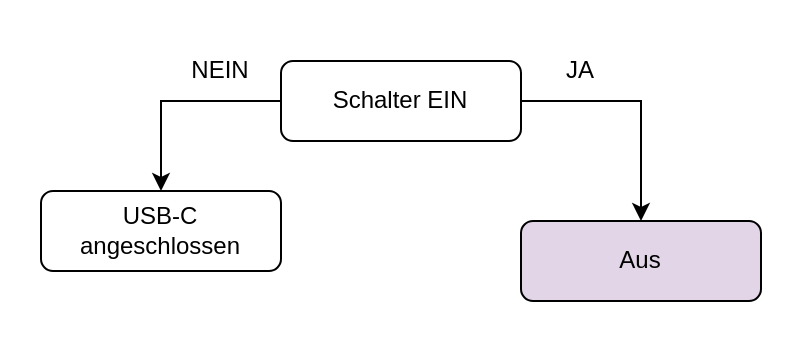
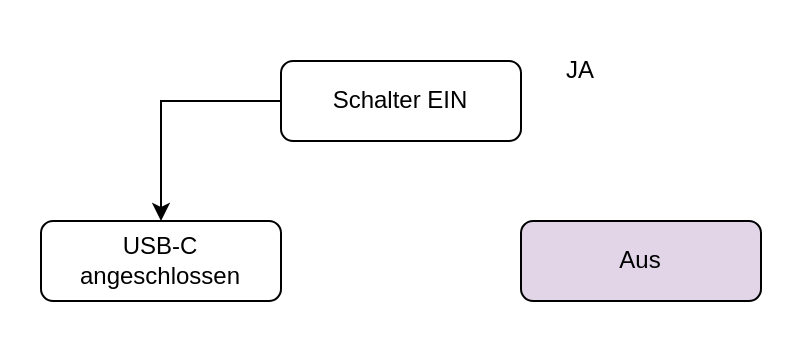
(221, 71) -> none
(634, 101) -> none
(161, 231) -> (161, 261)
